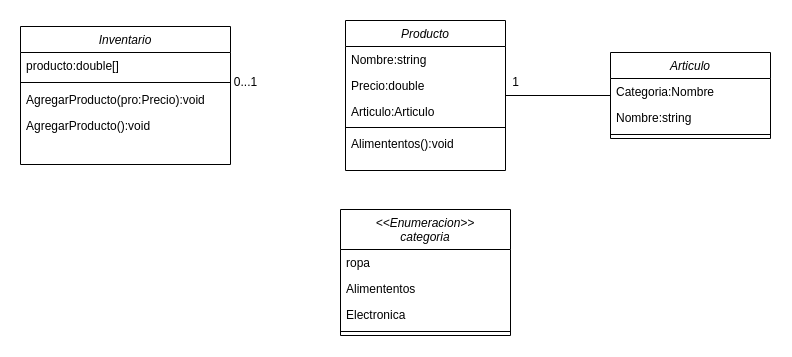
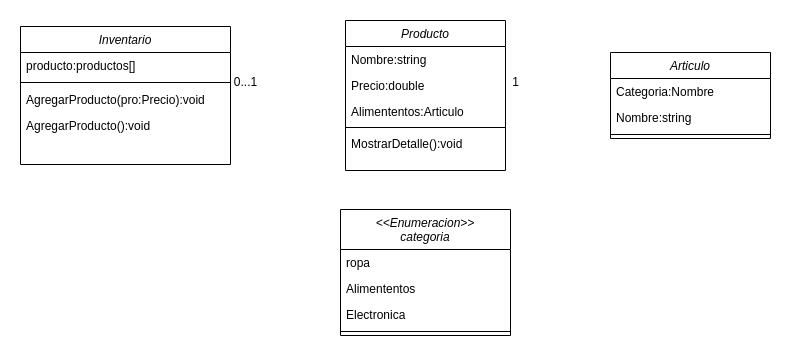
(80, 66) -> (92, 66)
(558, 96) -> none
(400, 112) -> (414, 112)
(409, 144) -> (415, 144)
